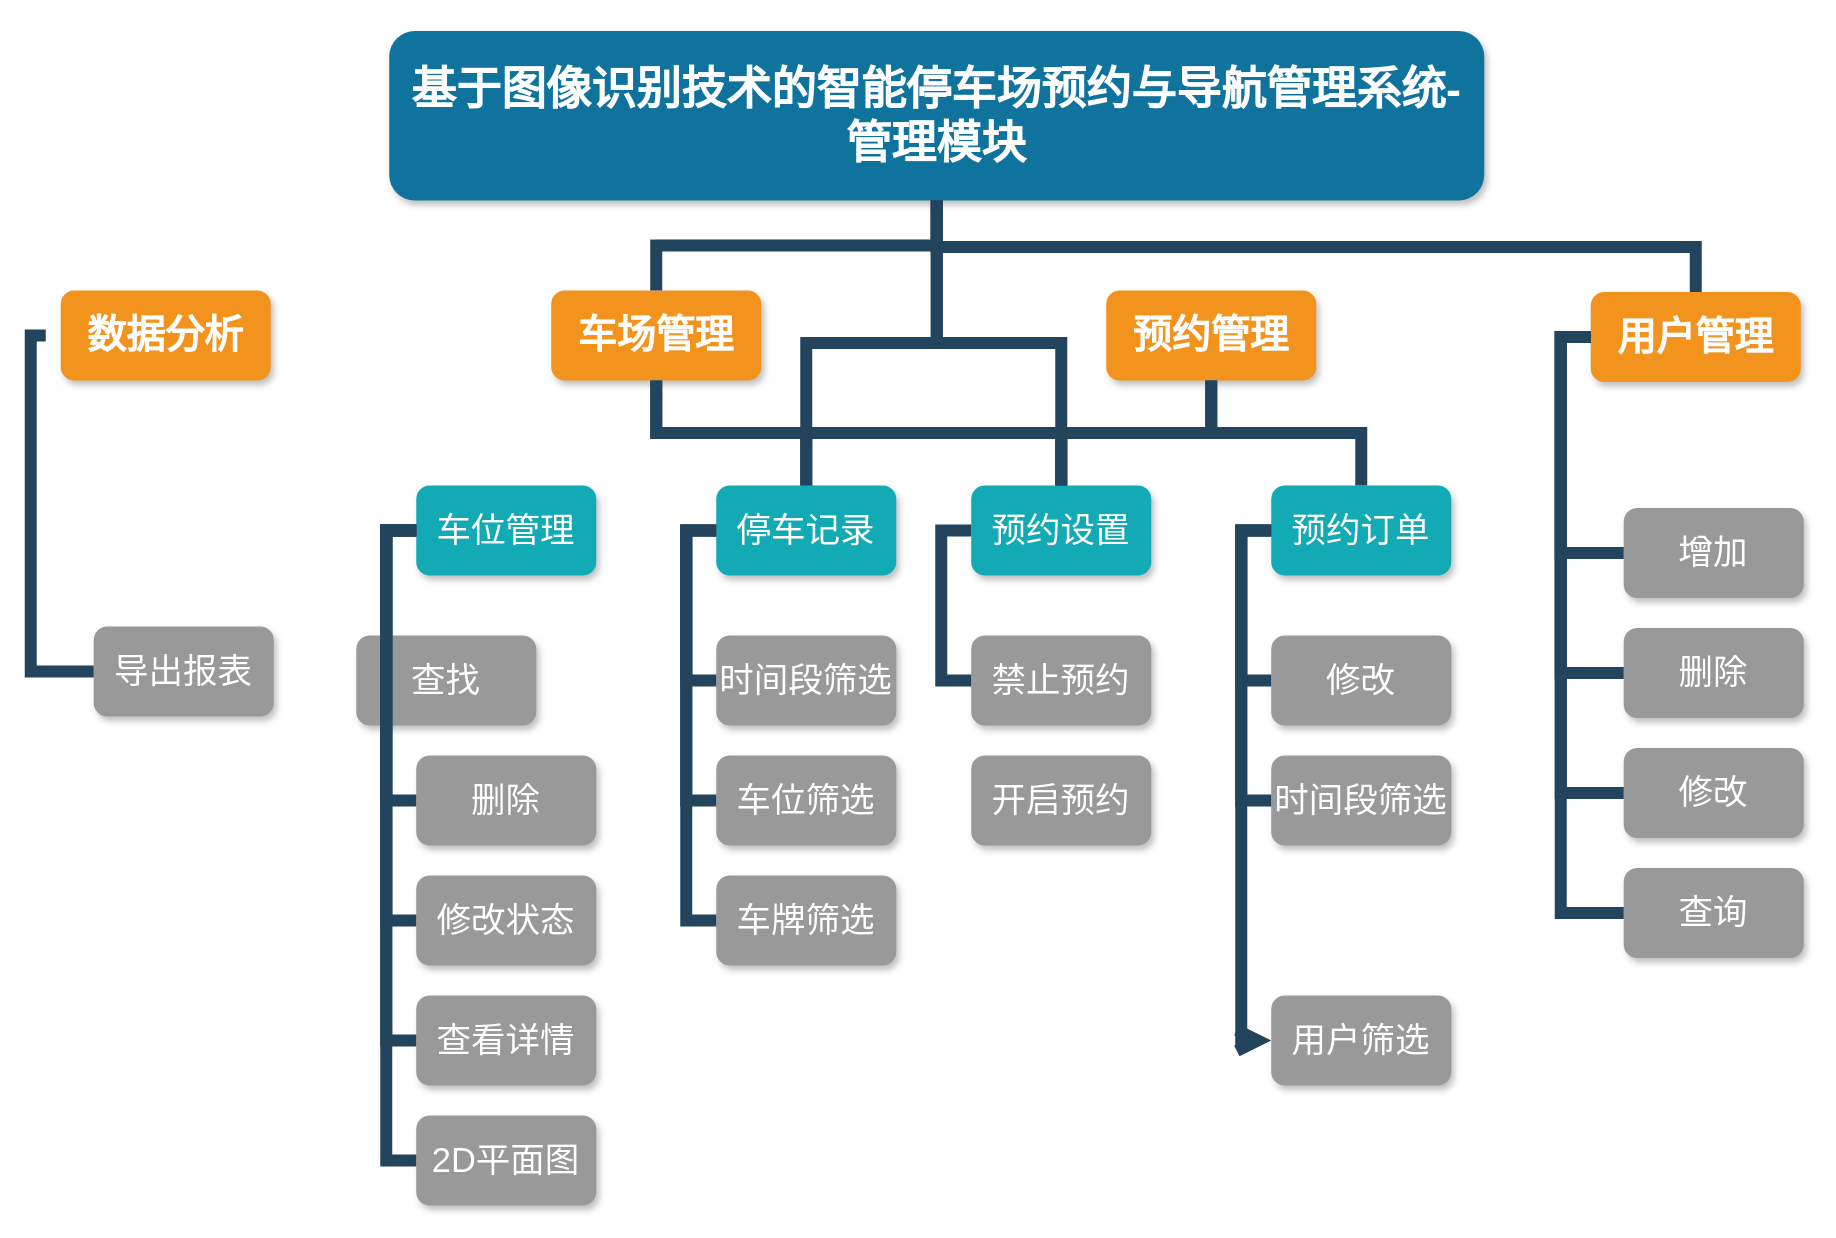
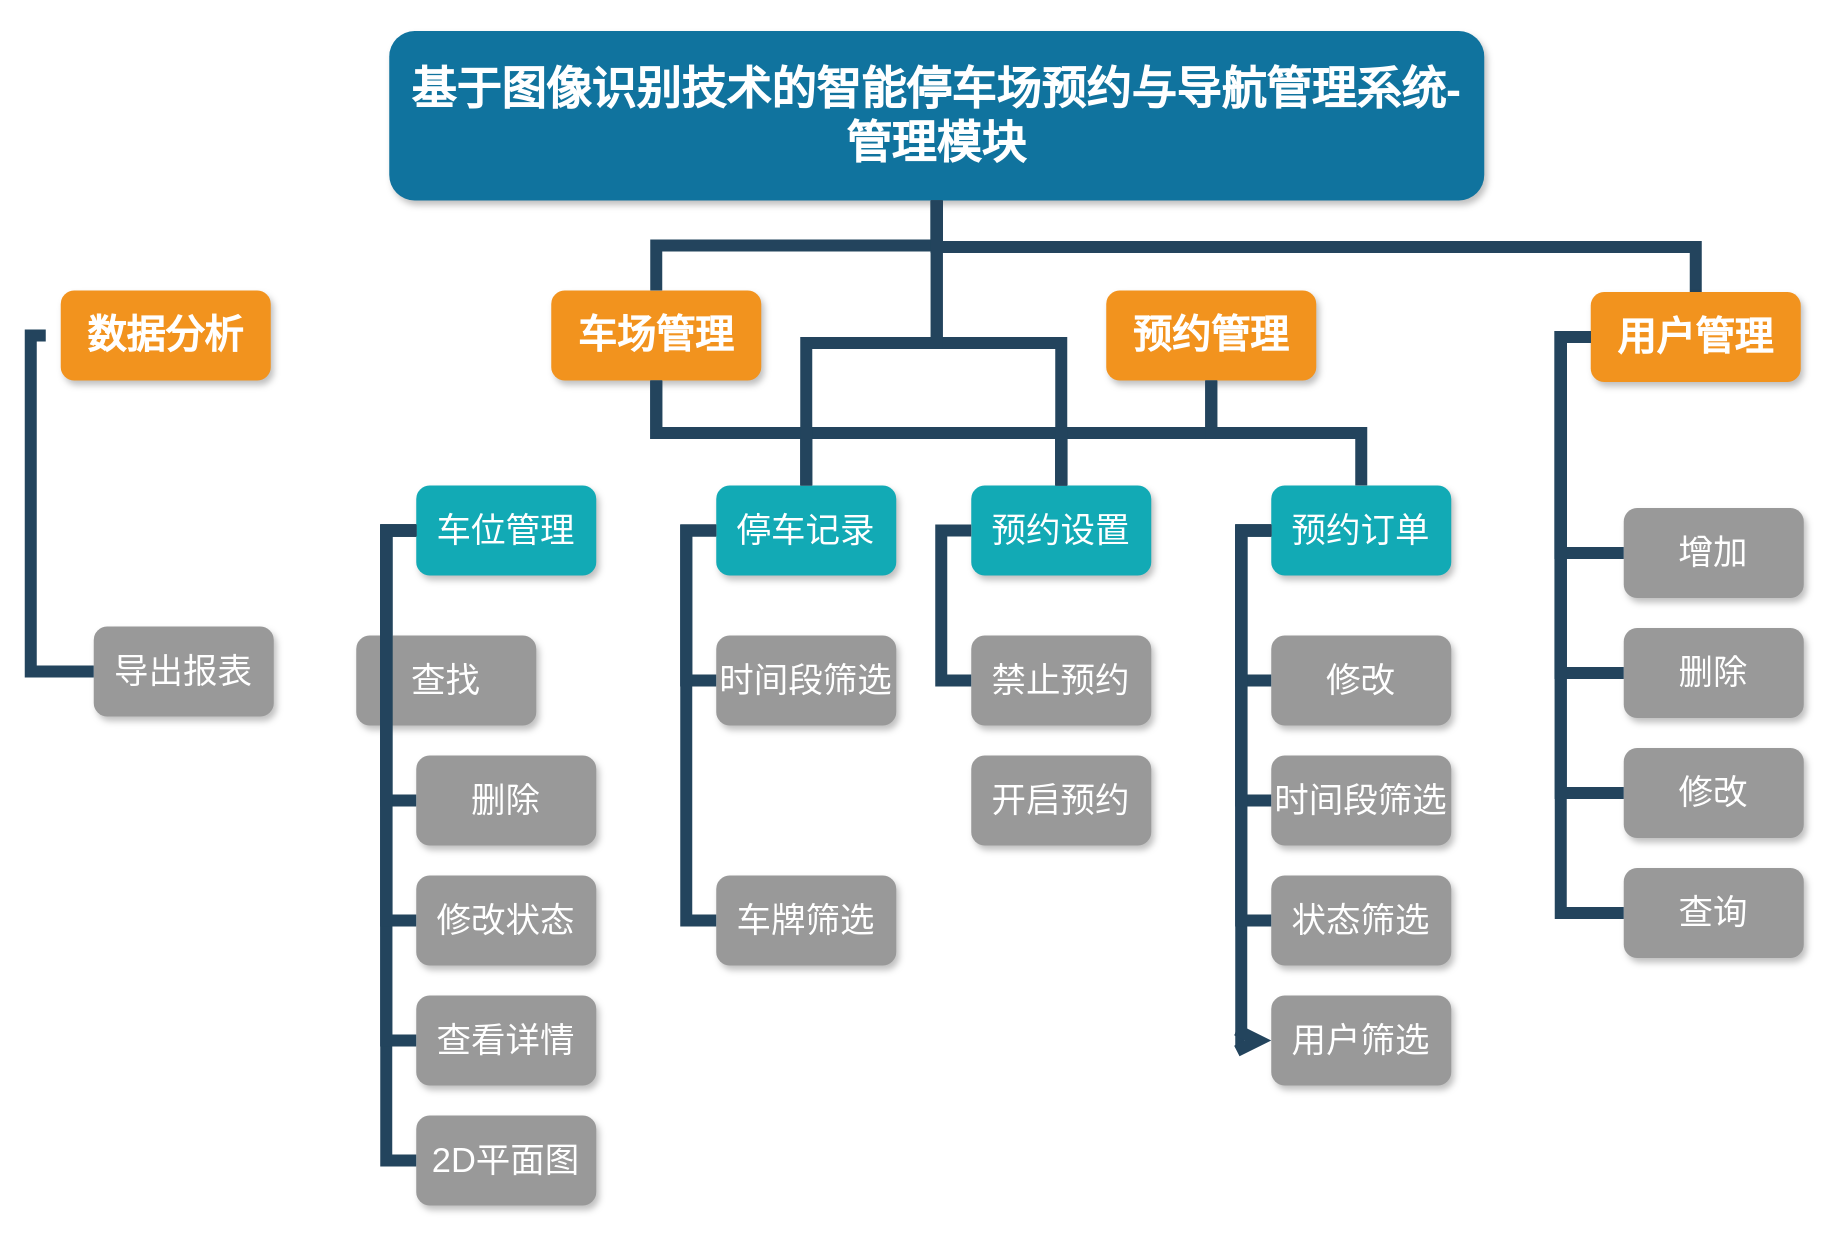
(703, 800) -> none
(806, 800) -> none
none -> (1258, 920)
none -> (1361, 920)
